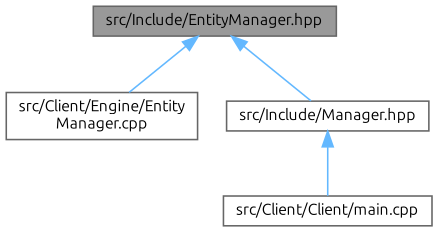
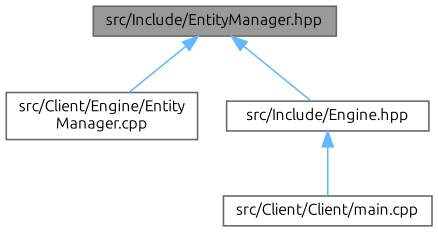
(328, 116) -> (328, 116)
